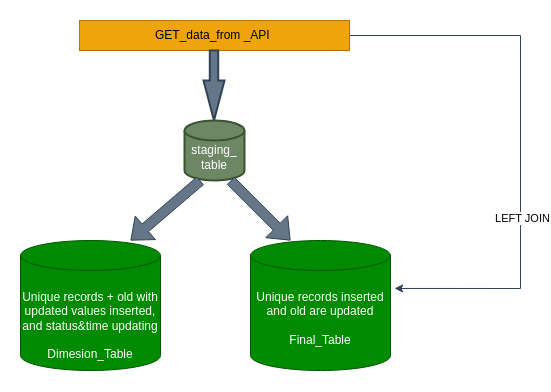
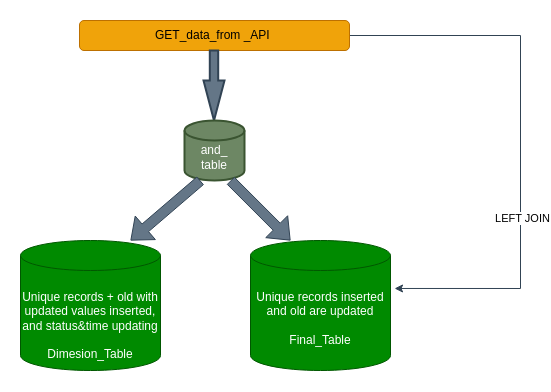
(215, 36) -> (215, 36)
(215, 151) -> (215, 151)
